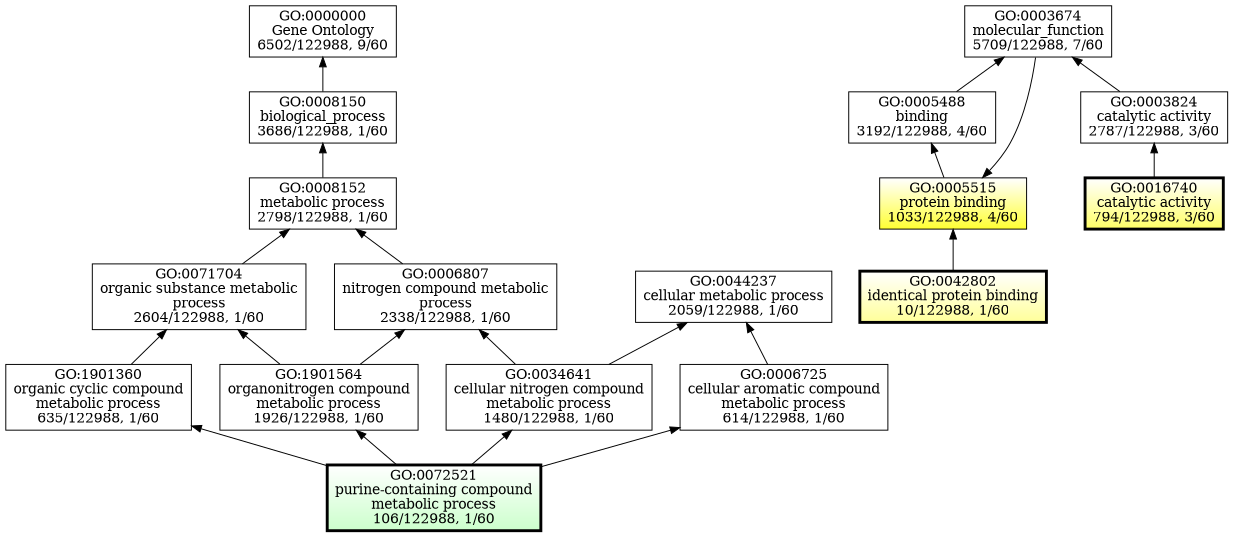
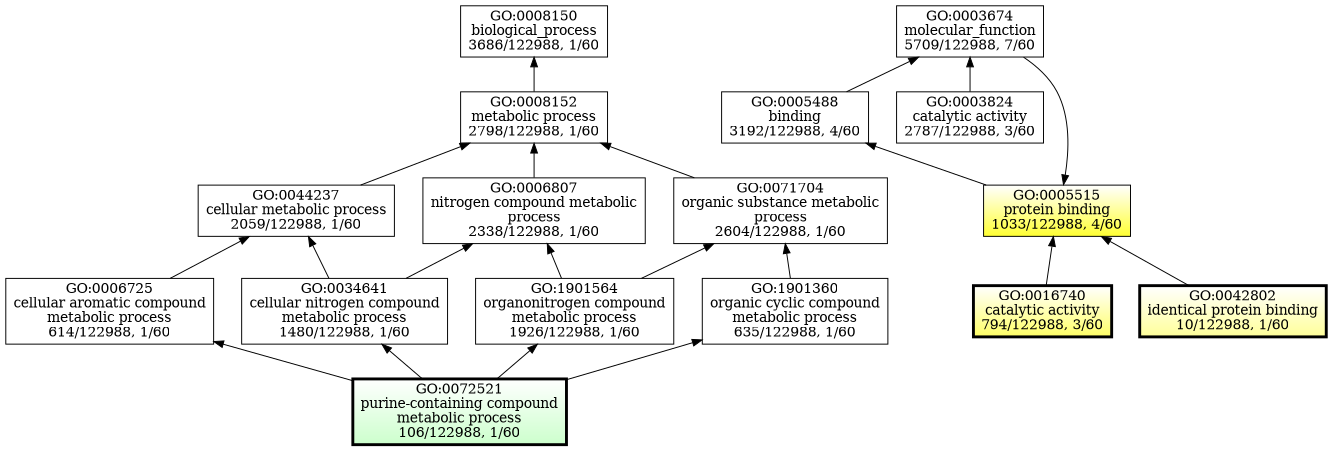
(323, 31) -> none
(1154, 165) -> (1049, 266)
none -> (411, 166)
